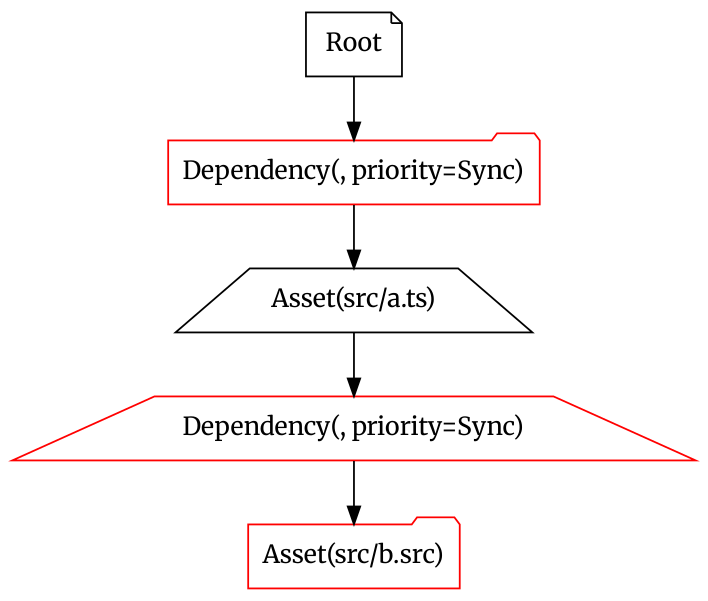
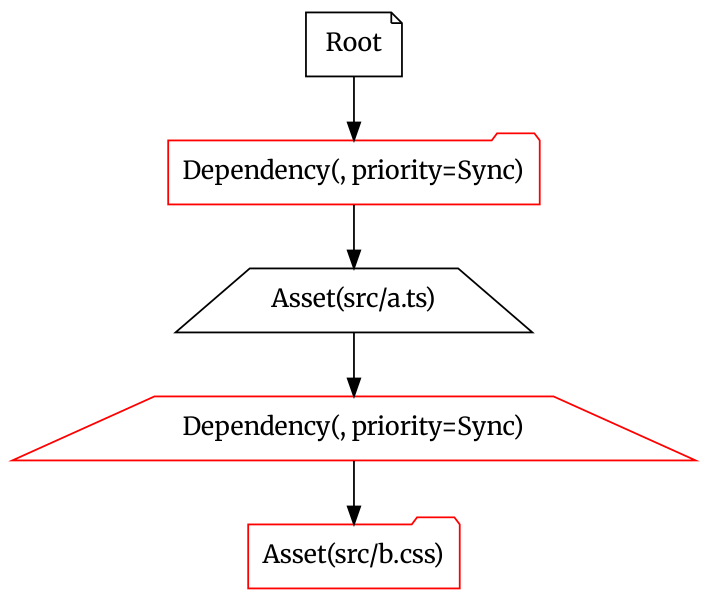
(354, 556) -> (354, 556)
